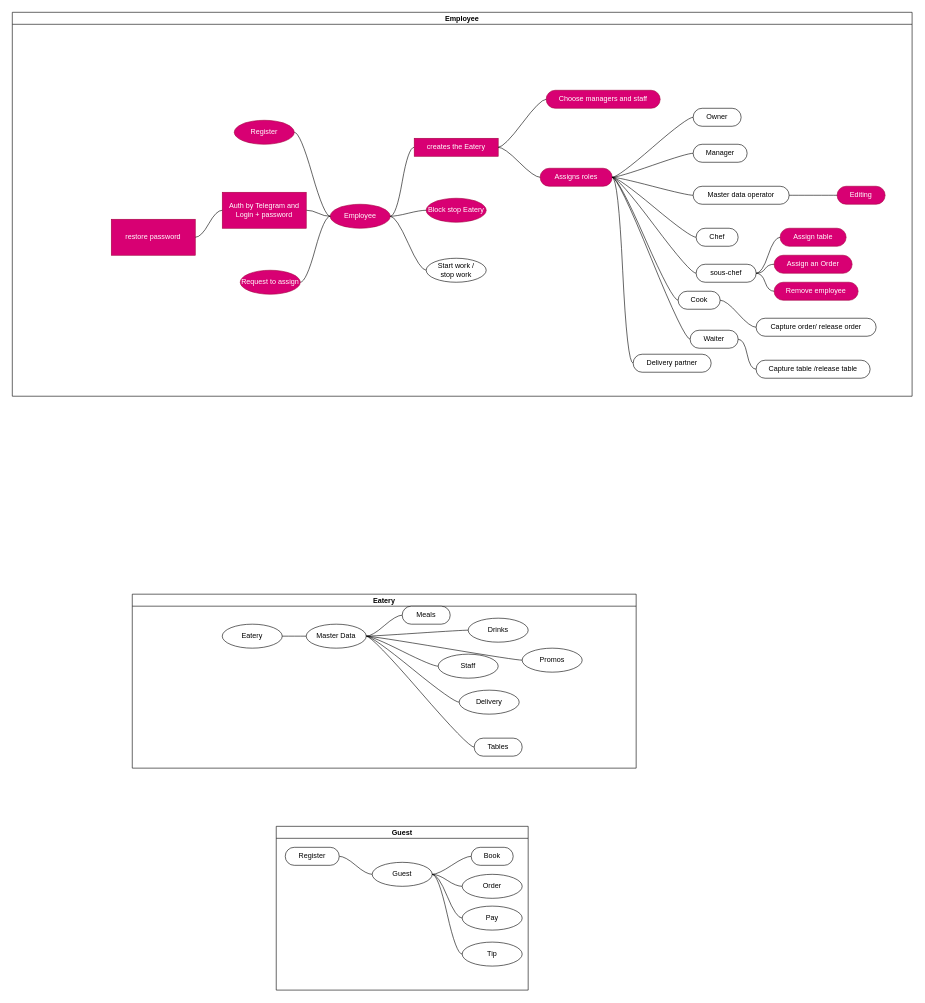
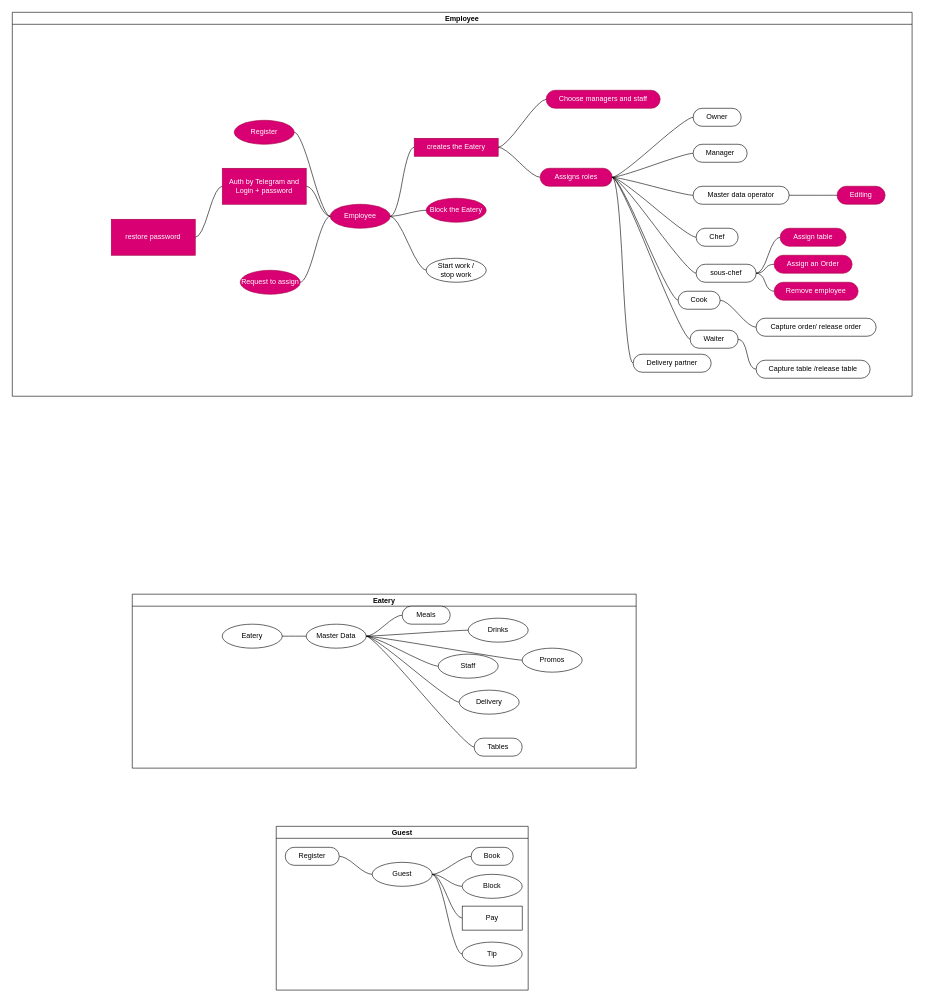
(264, 210) -> (264, 186)
(456, 210) -> (456, 210)
(492, 887) -> (492, 887)
(492, 918) -> (492, 918)
